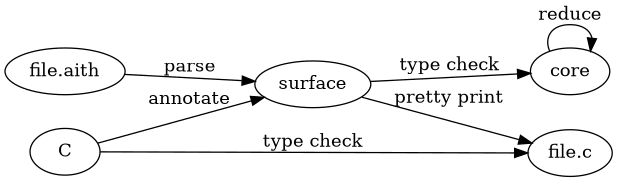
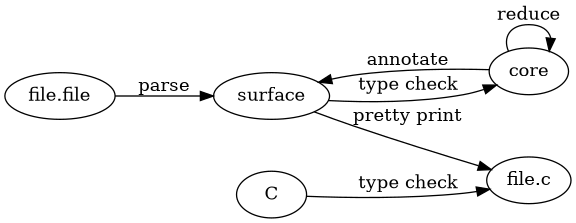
(65, 71) -> (60, 96)
(175, 122) -> (410, 70)
